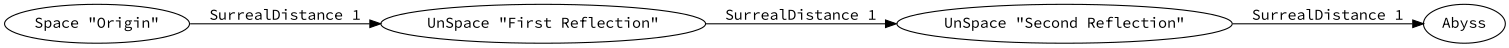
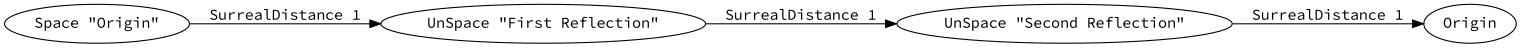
(1464, 24) -> (1470, 24)
